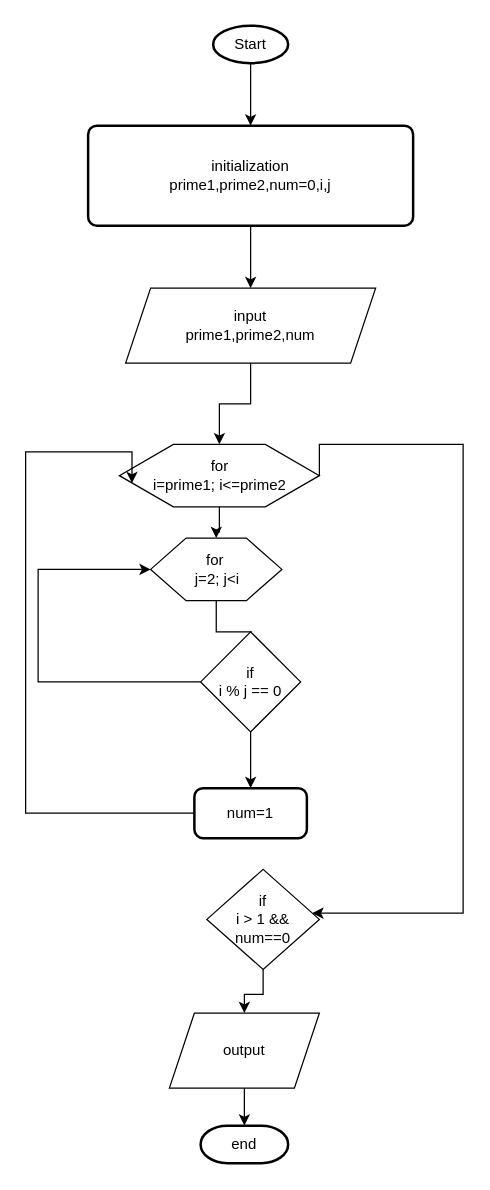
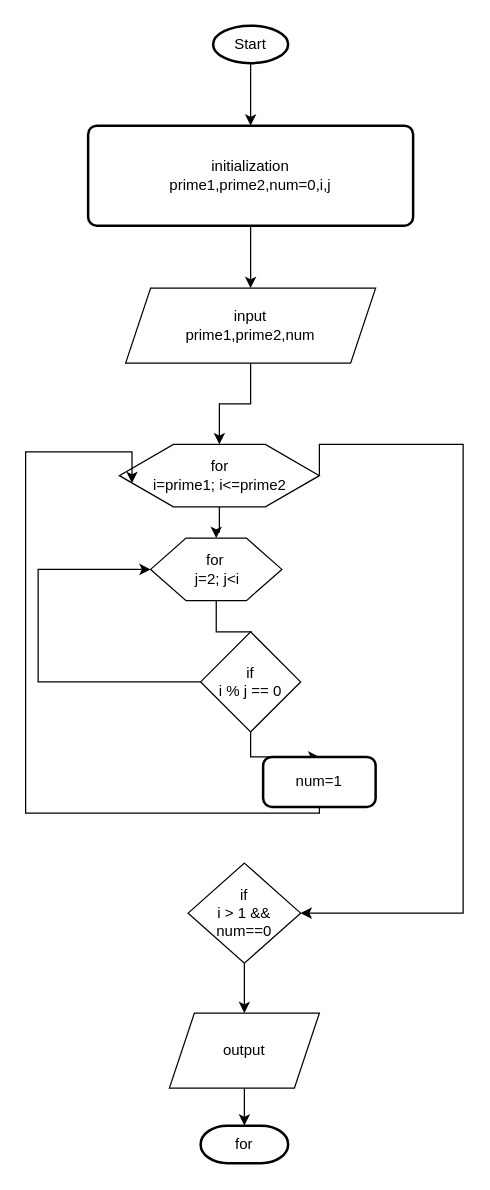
(251, 813) -> (319, 782)
(263, 919) -> (244, 913)
(244, 1144) -> (244, 1144)
